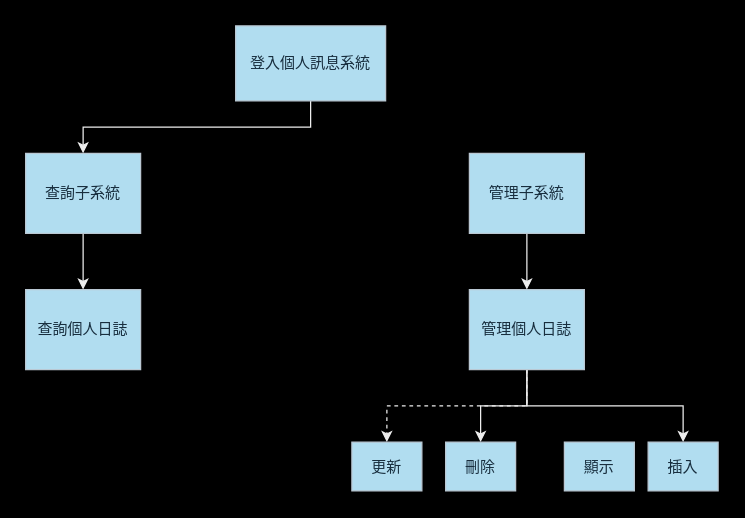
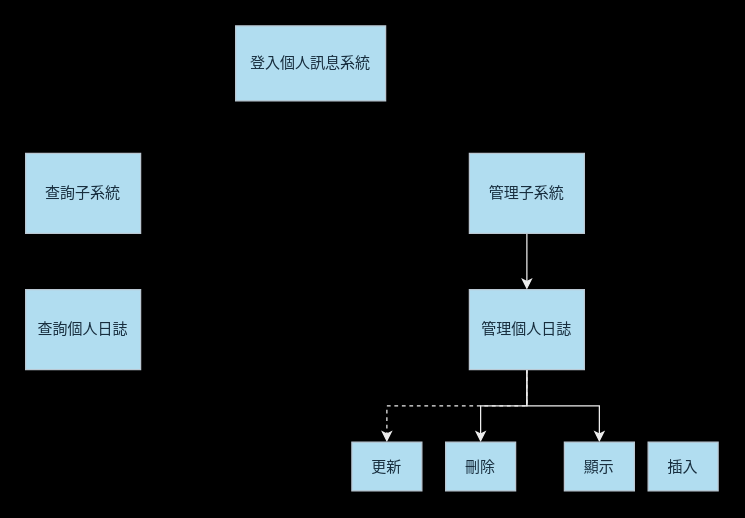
(201, 127) -> none
(83, 257) -> none
(656, 406) -> none
none -> (599, 421)
